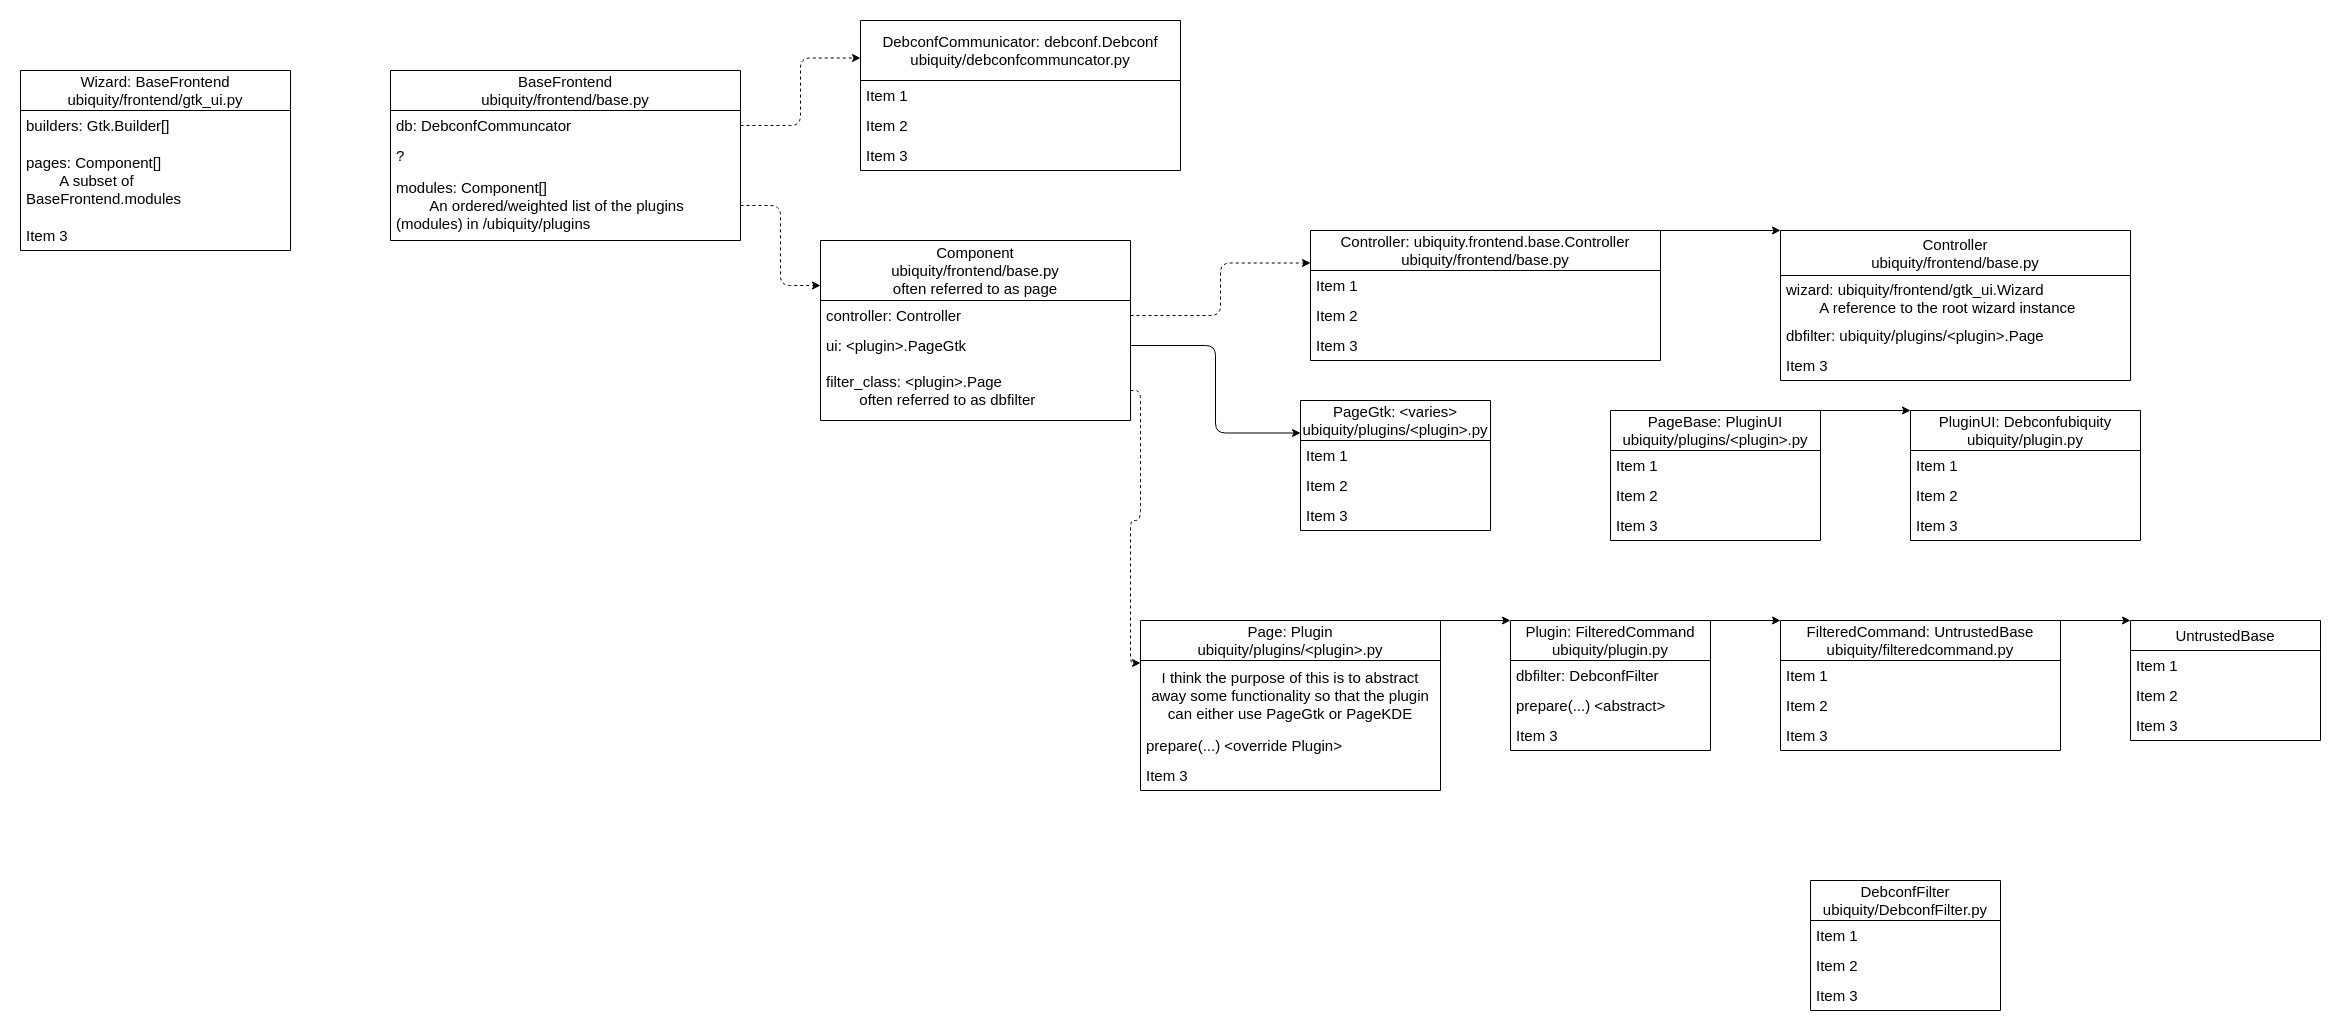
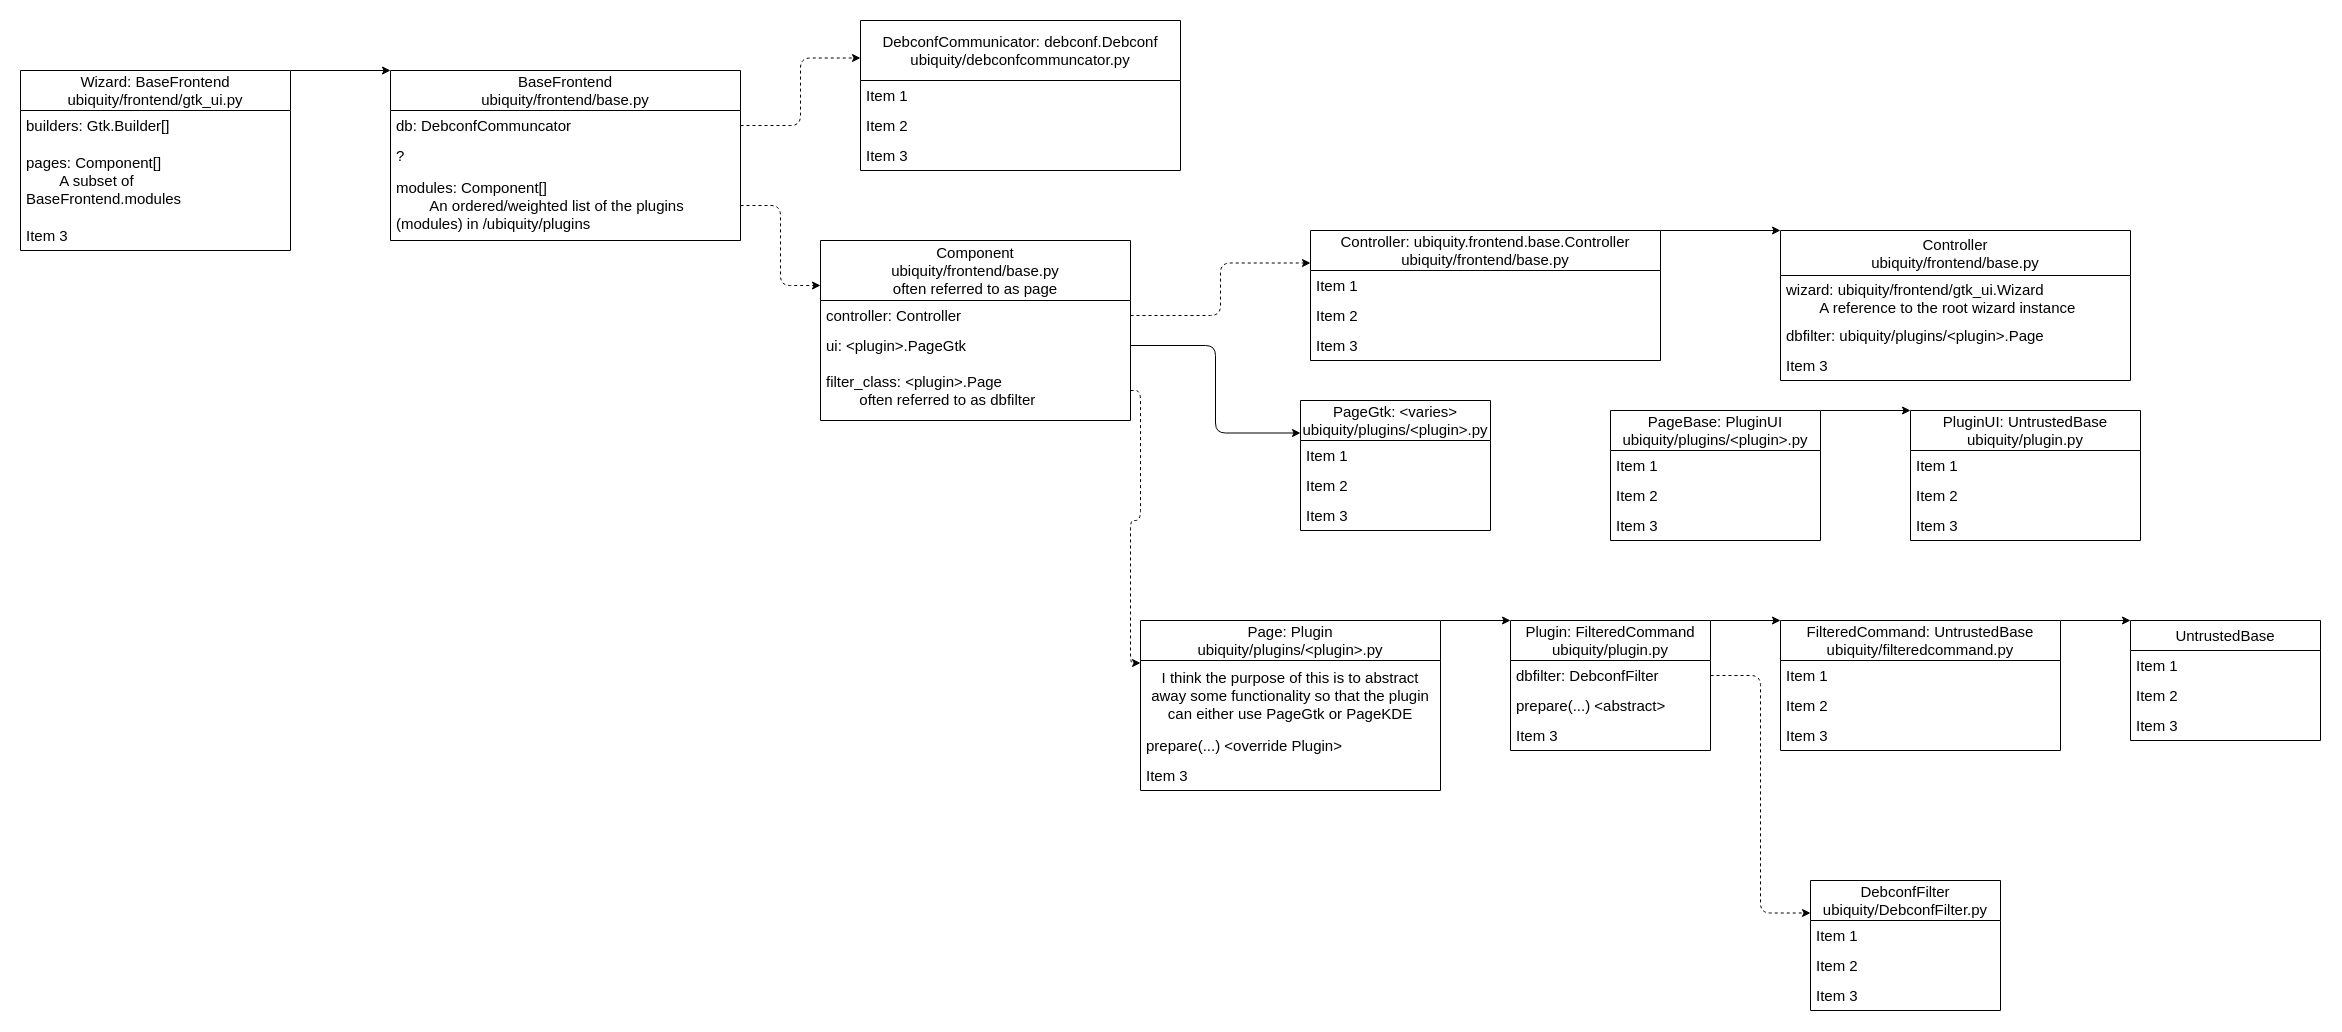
none -> (337, 71)
(2026, 431) -> (2026, 431)
none -> (1761, 791)
